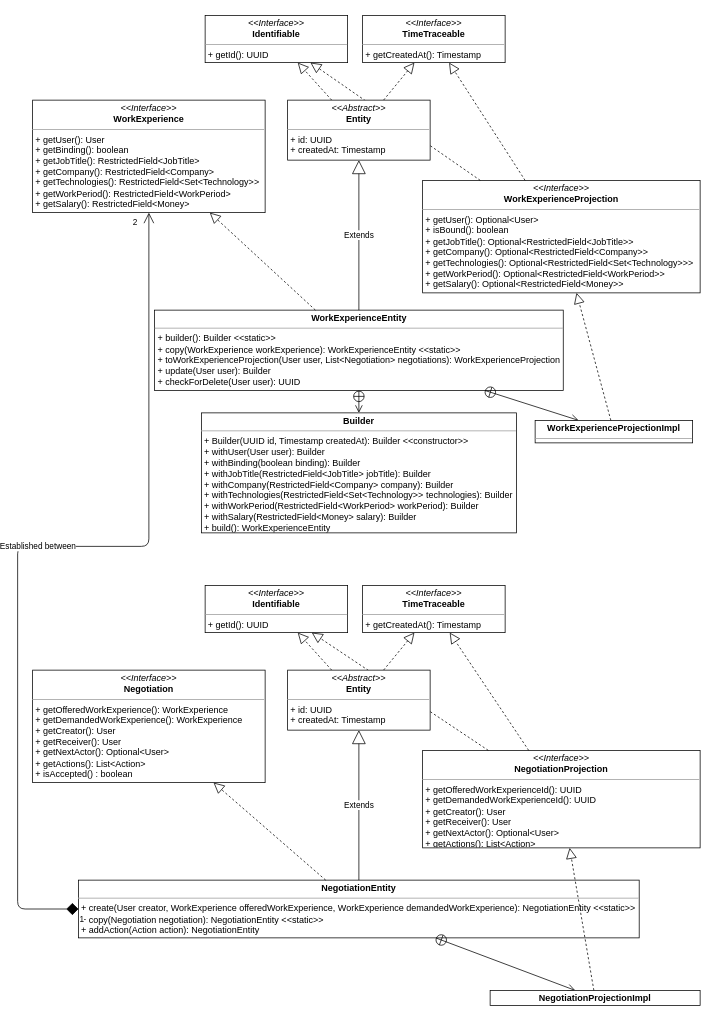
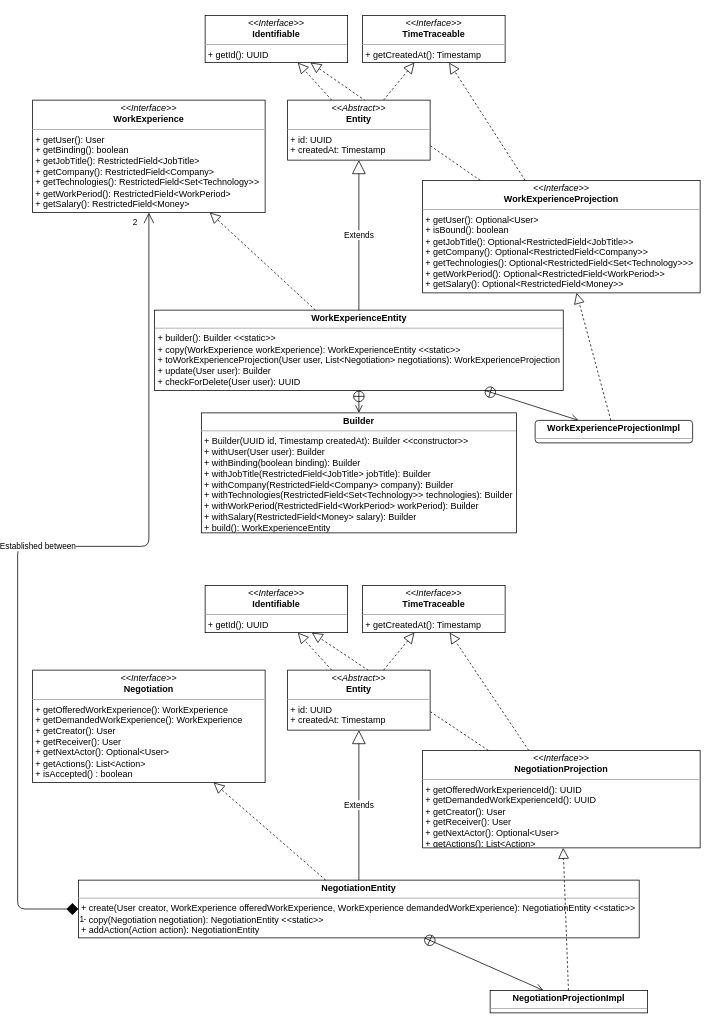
(614, 432) -> (614, 432)
(595, 998) -> (569, 1002)
